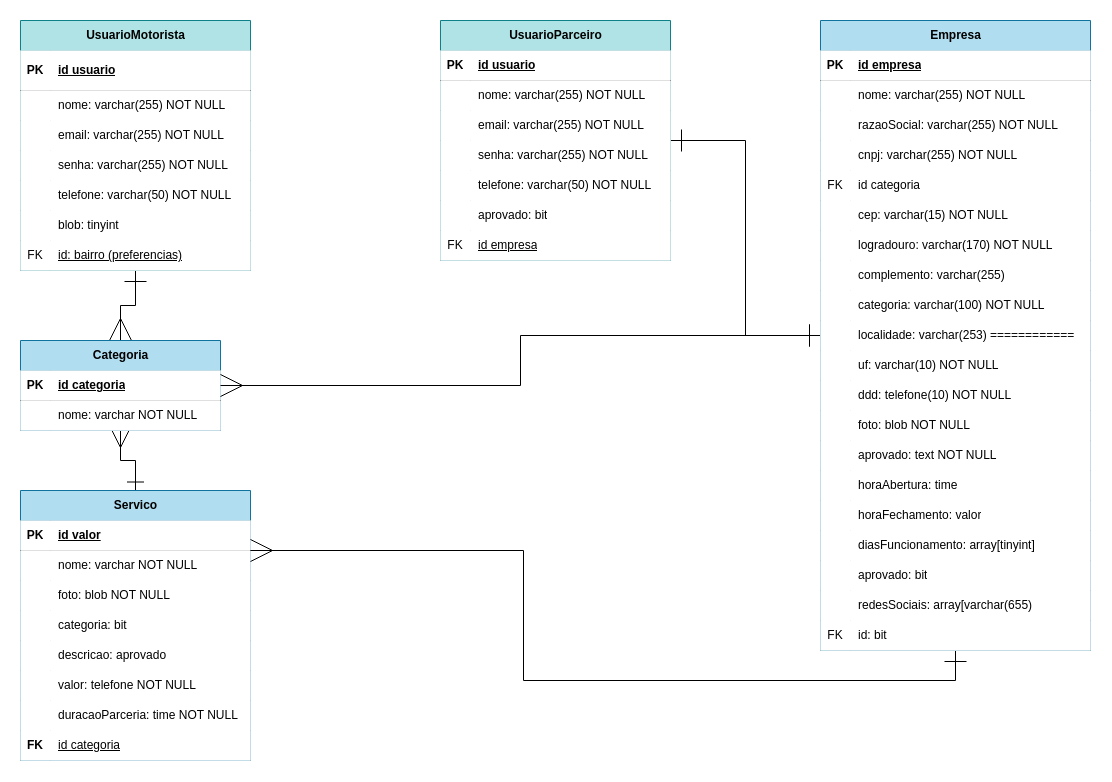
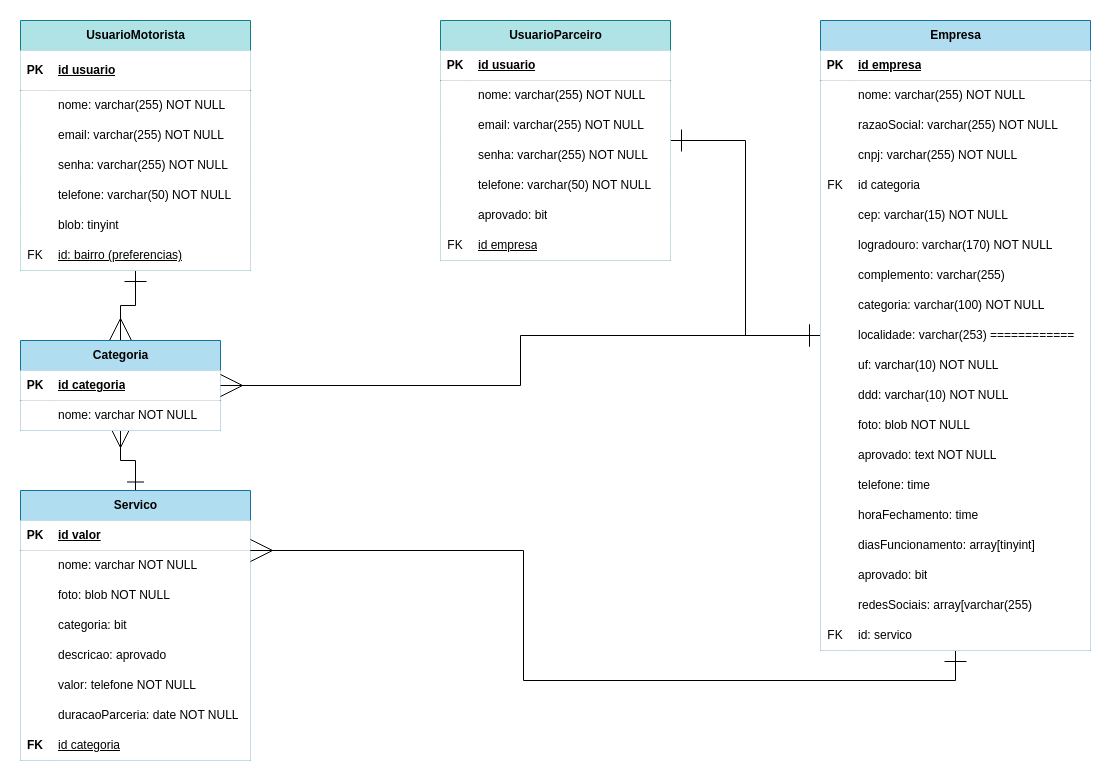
(938, 396) -> (936, 396)
(914, 486) -> (899, 486)
(924, 516) -> (921, 516)
(960, 606) -> (960, 606)
(876, 636) -> (889, 636)
(150, 716) -> (152, 716)
